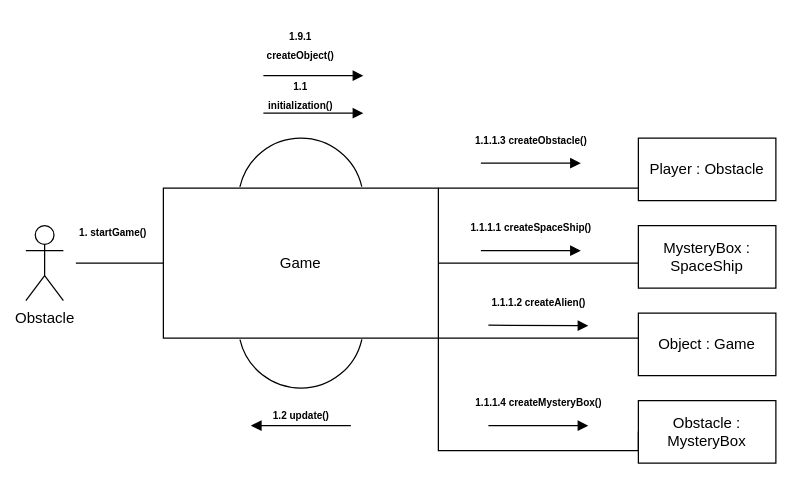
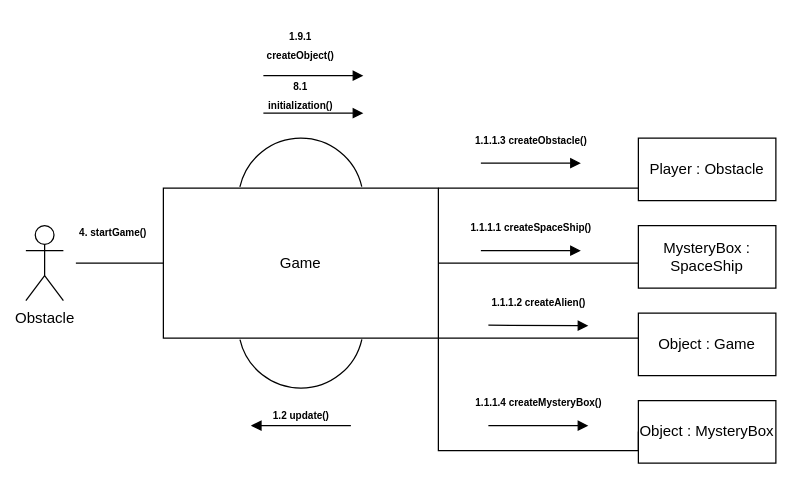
(301, 94) -> (301, 94)
(113, 232) -> (113, 232)
(707, 432) -> (707, 432)
